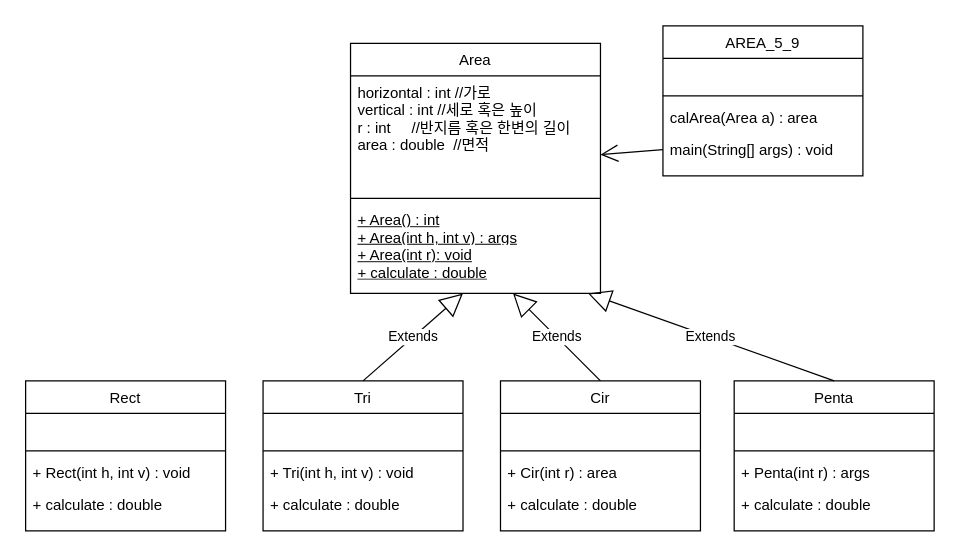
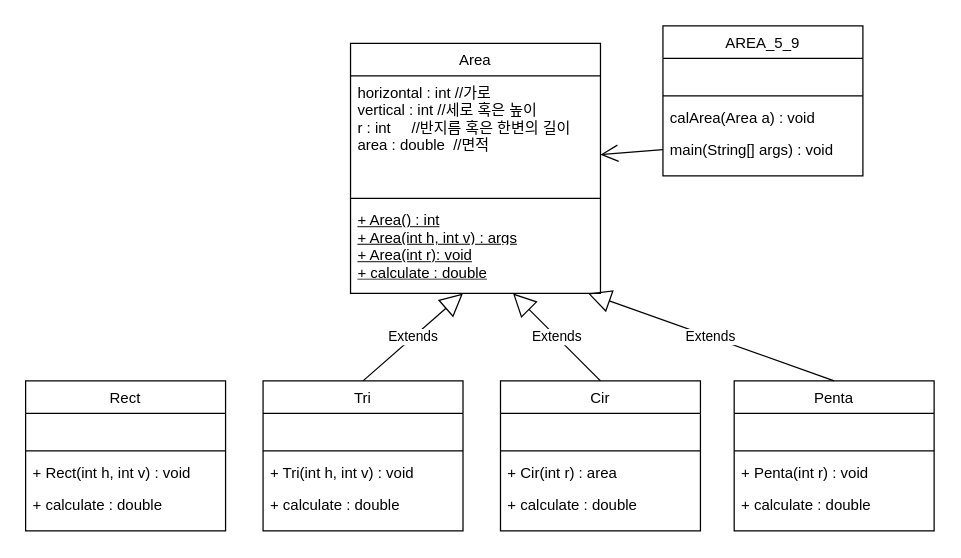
(753, 118) -> (751, 118)
(818, 473) -> (816, 473)
